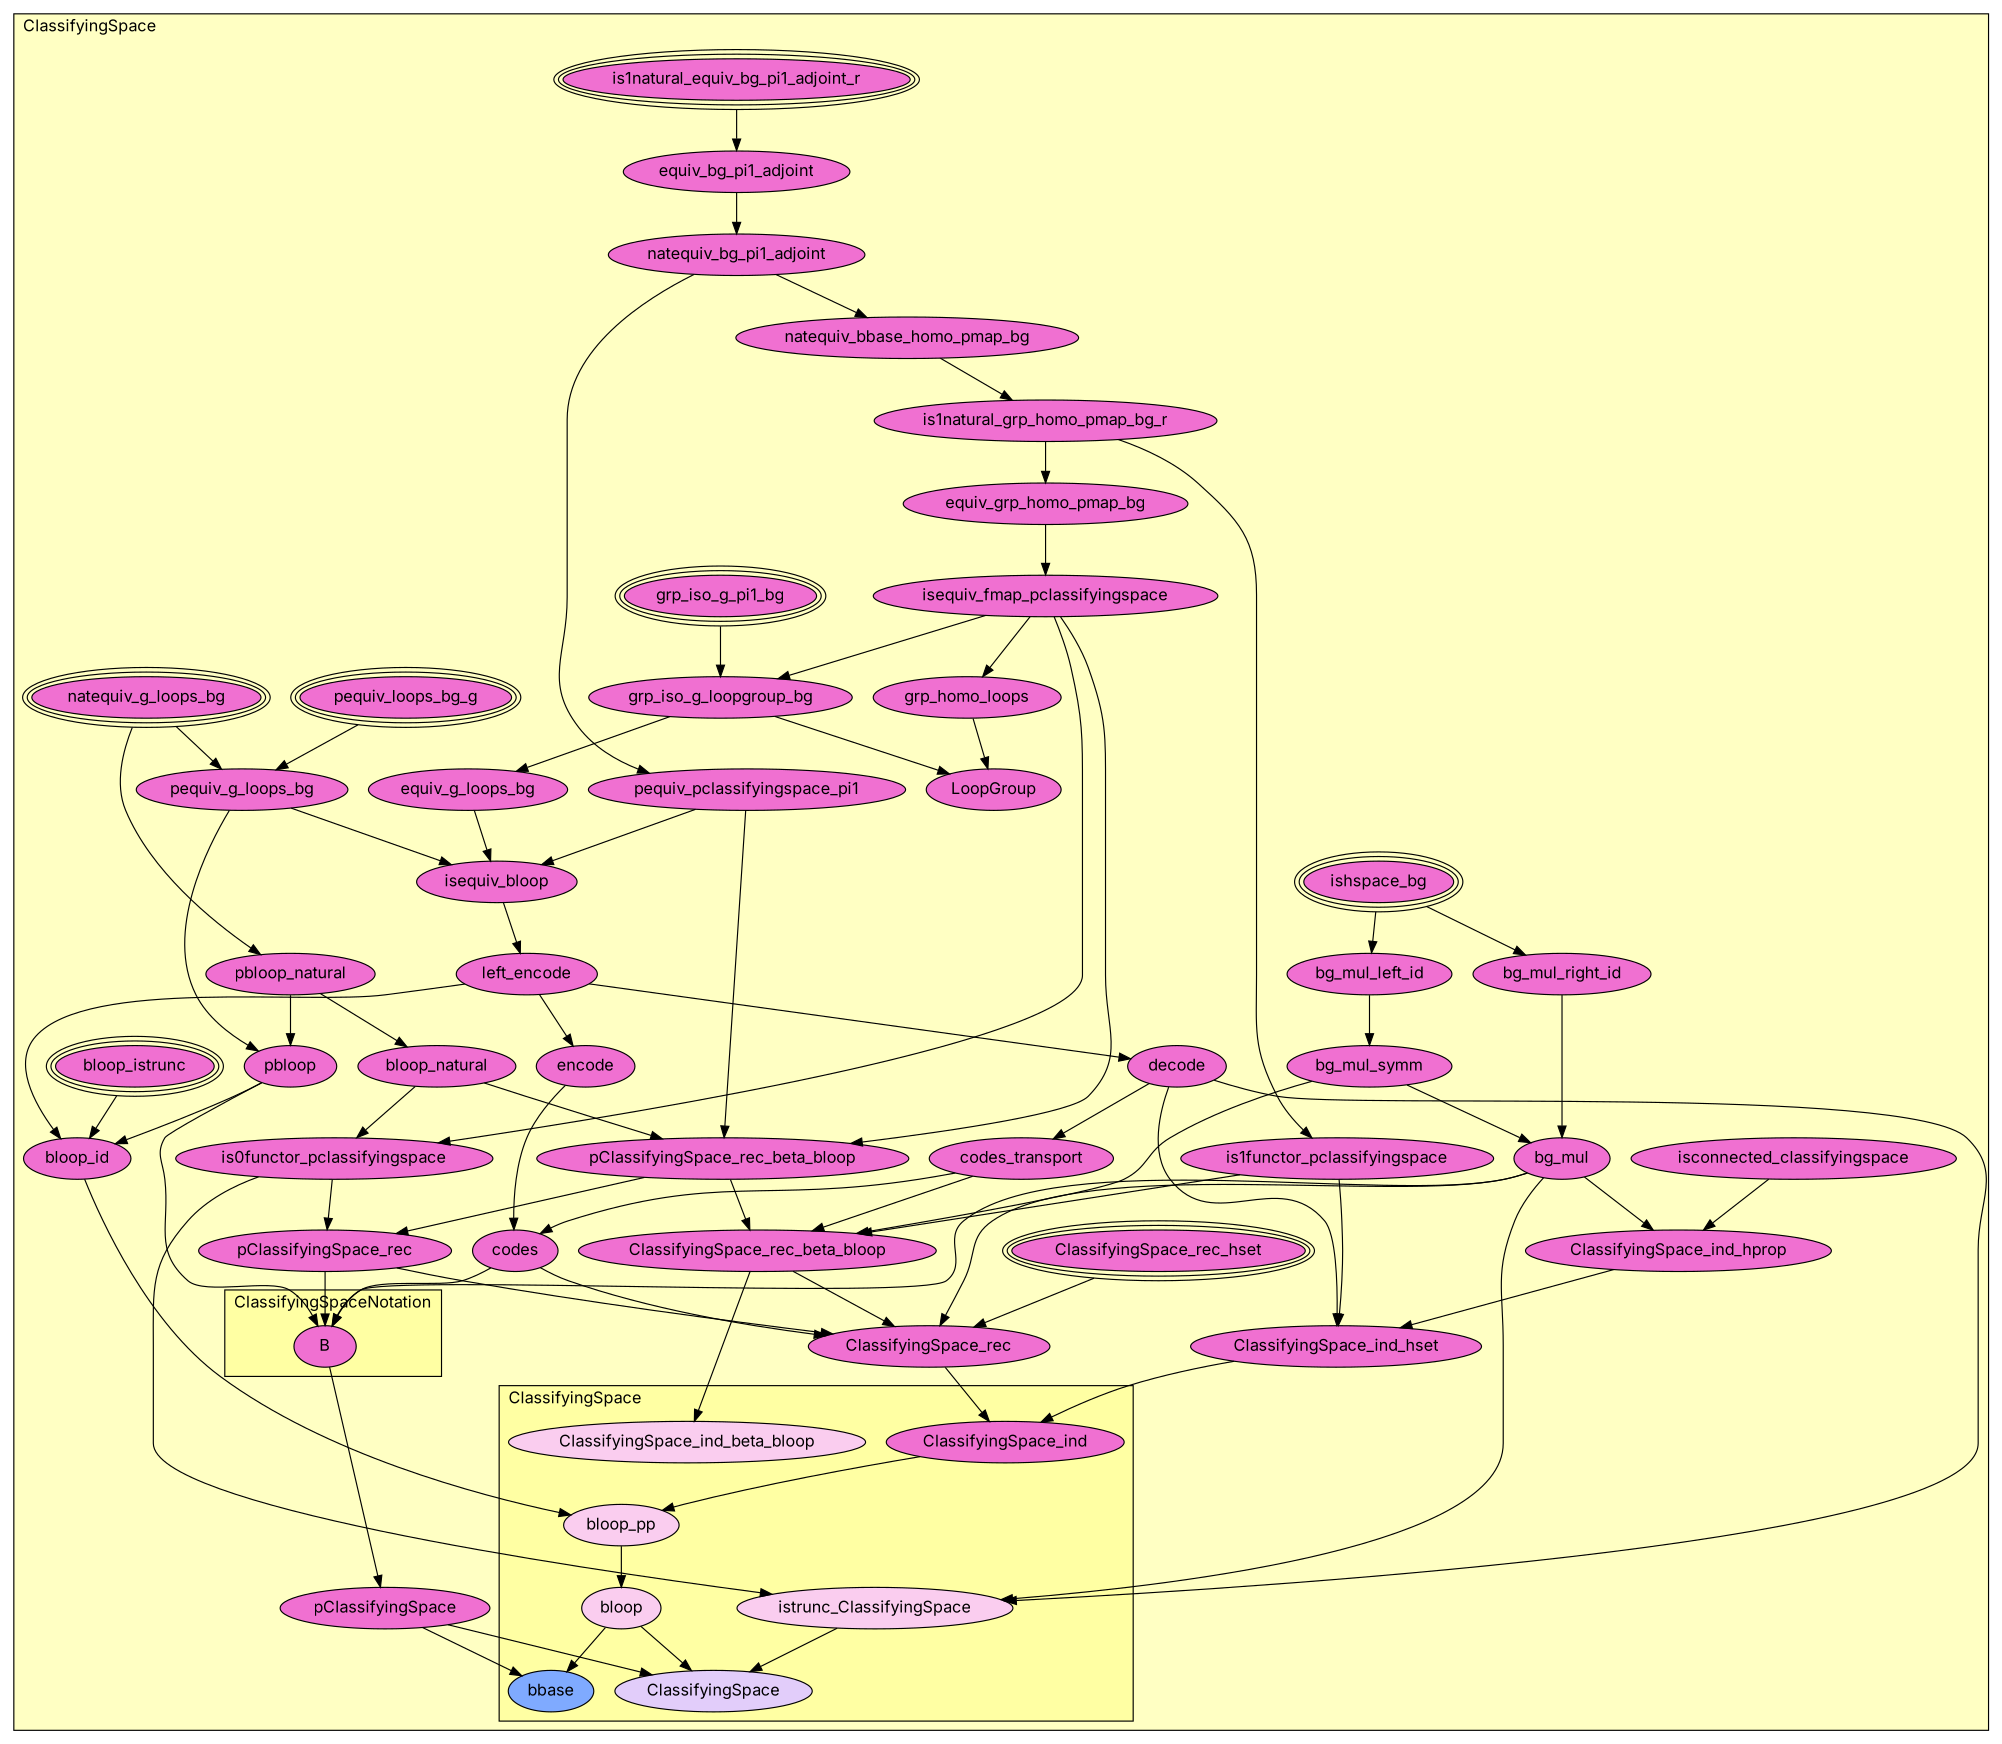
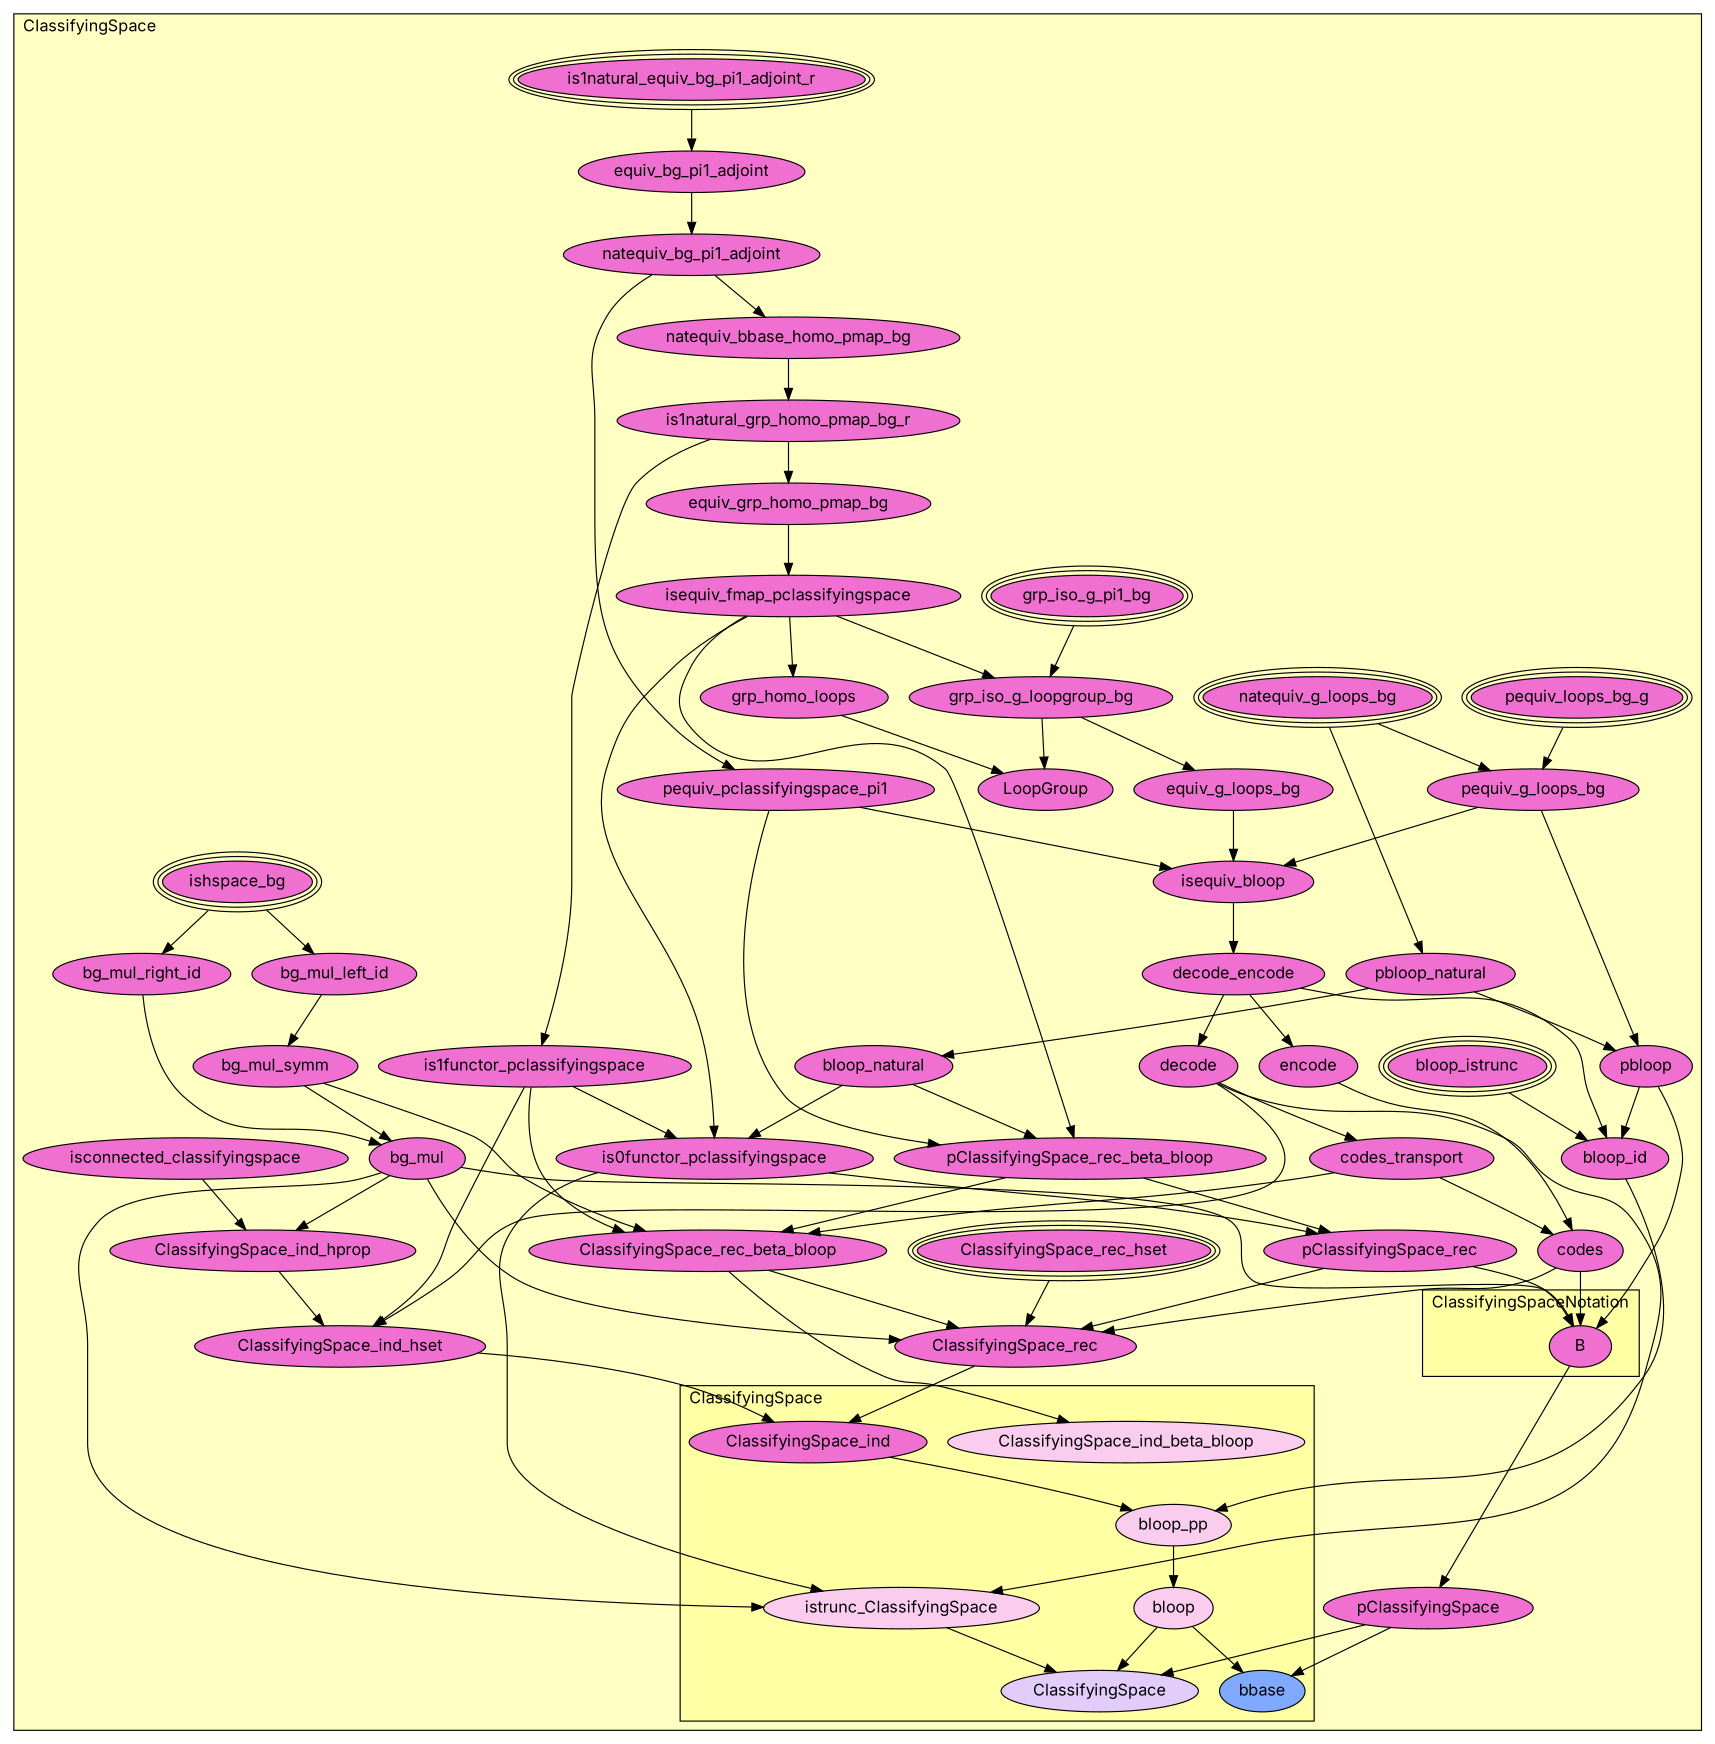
(527, 974) -> (1233, 974)
none -> (620, 1110)
